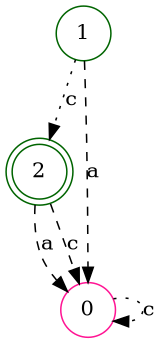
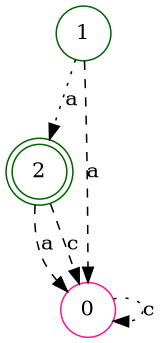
(71, 100) -> (72, 100)
